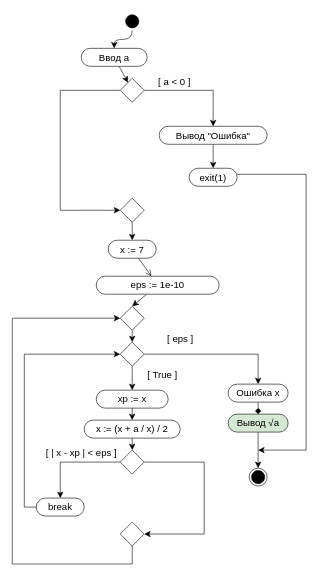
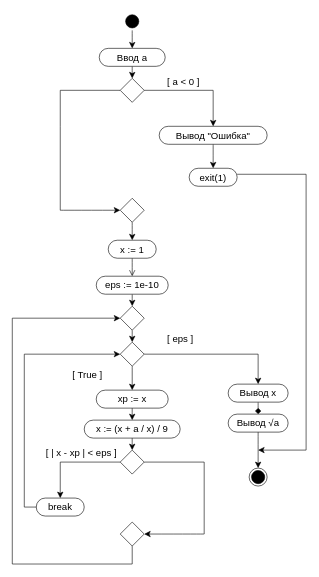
(114, 57) -> (132, 57)
(174, 81) -> (183, 81)
(132, 249) -> (132, 249)
(158, 285) -> (132, 285)
(162, 375) -> (87, 375)
(258, 393) -> (258, 393)
(258, 423) -> (258, 423)
(132, 429) -> (132, 429)
